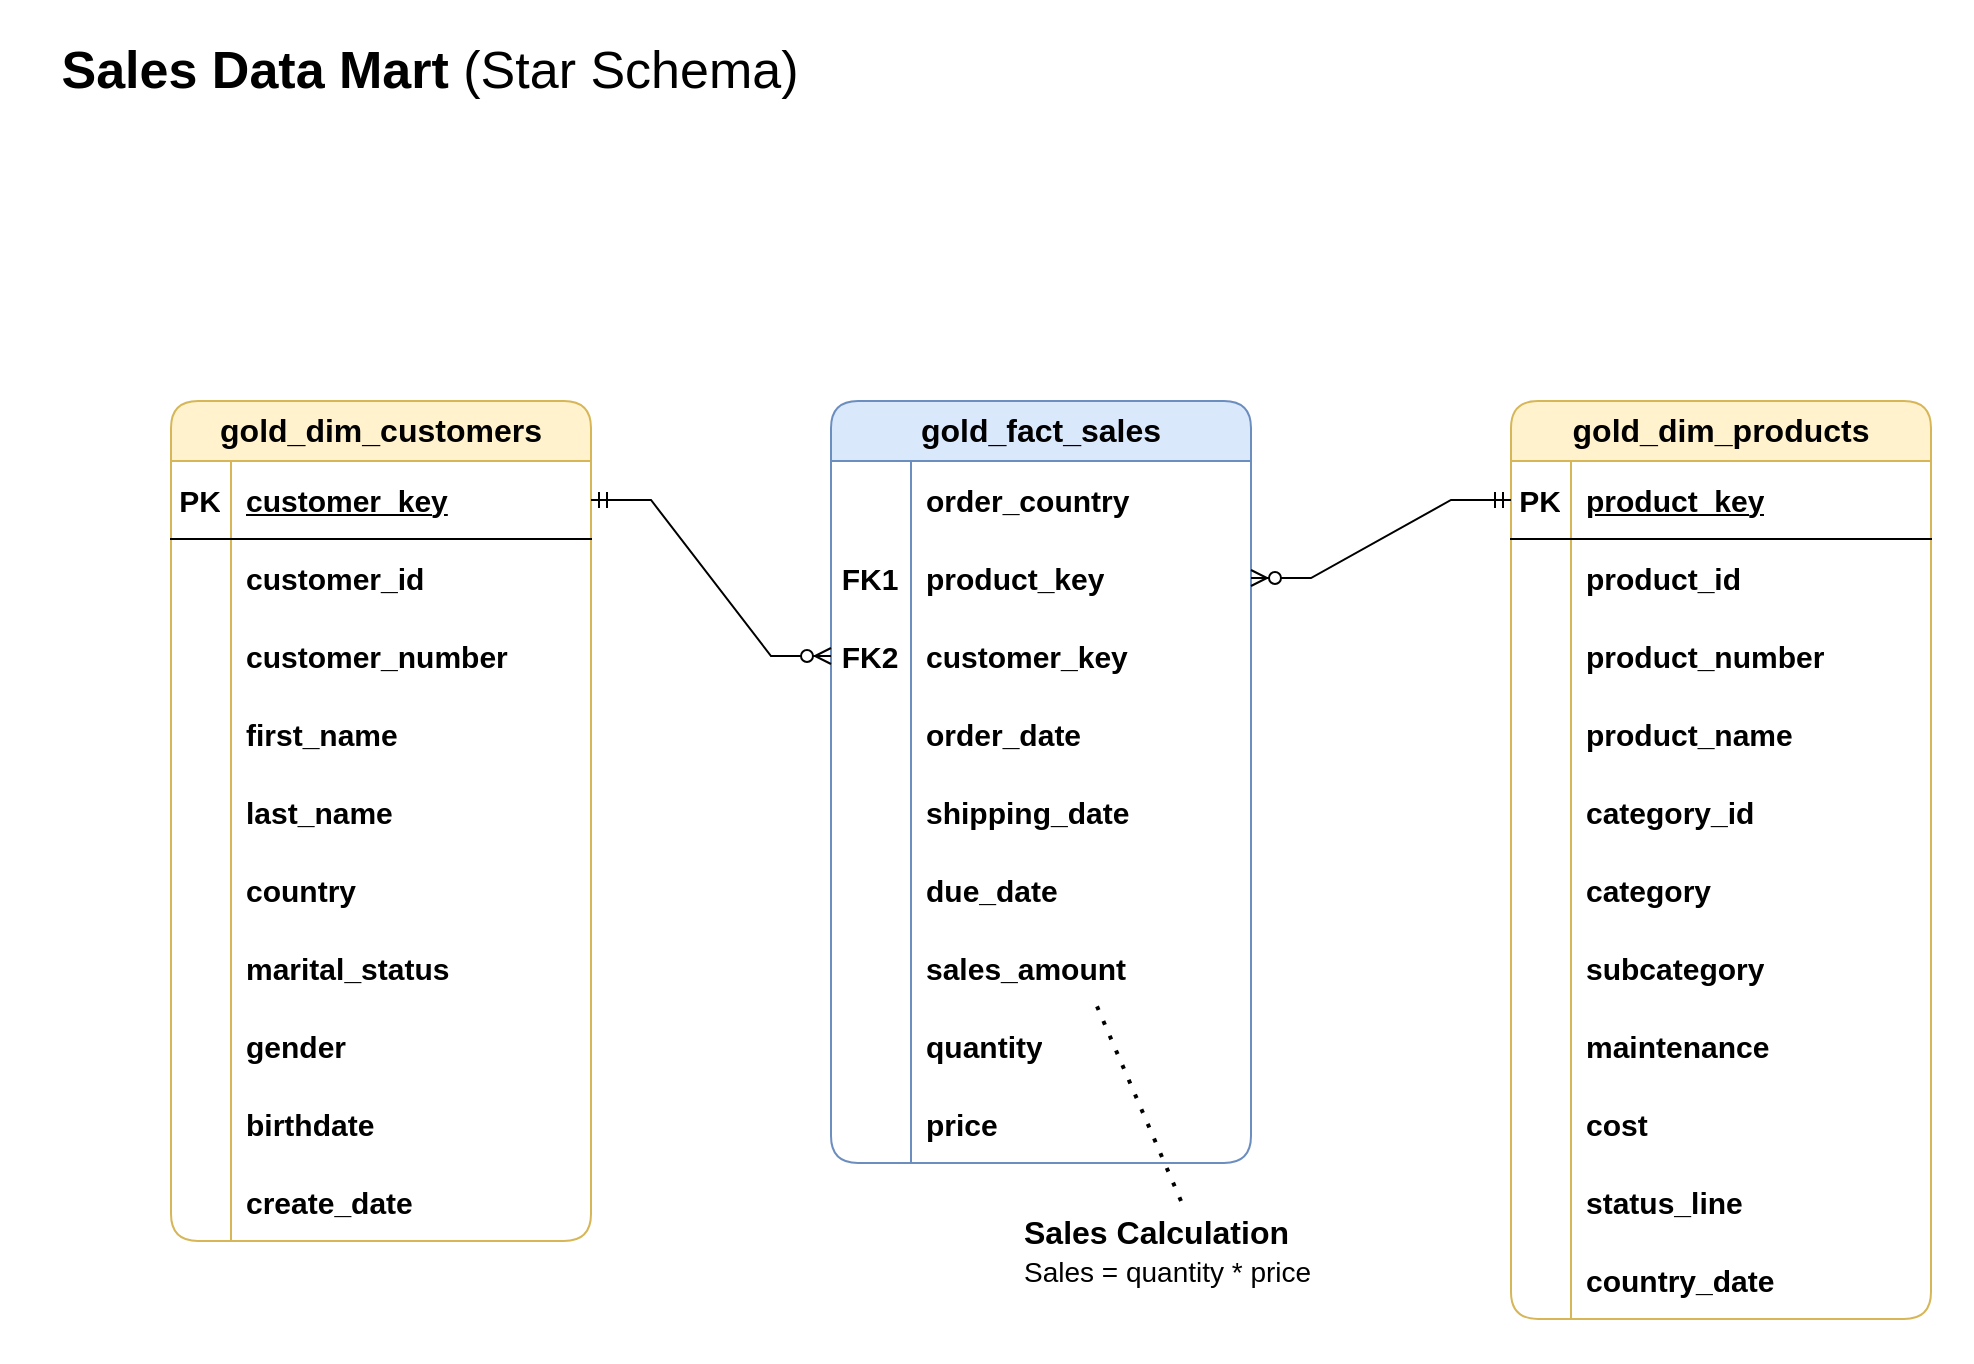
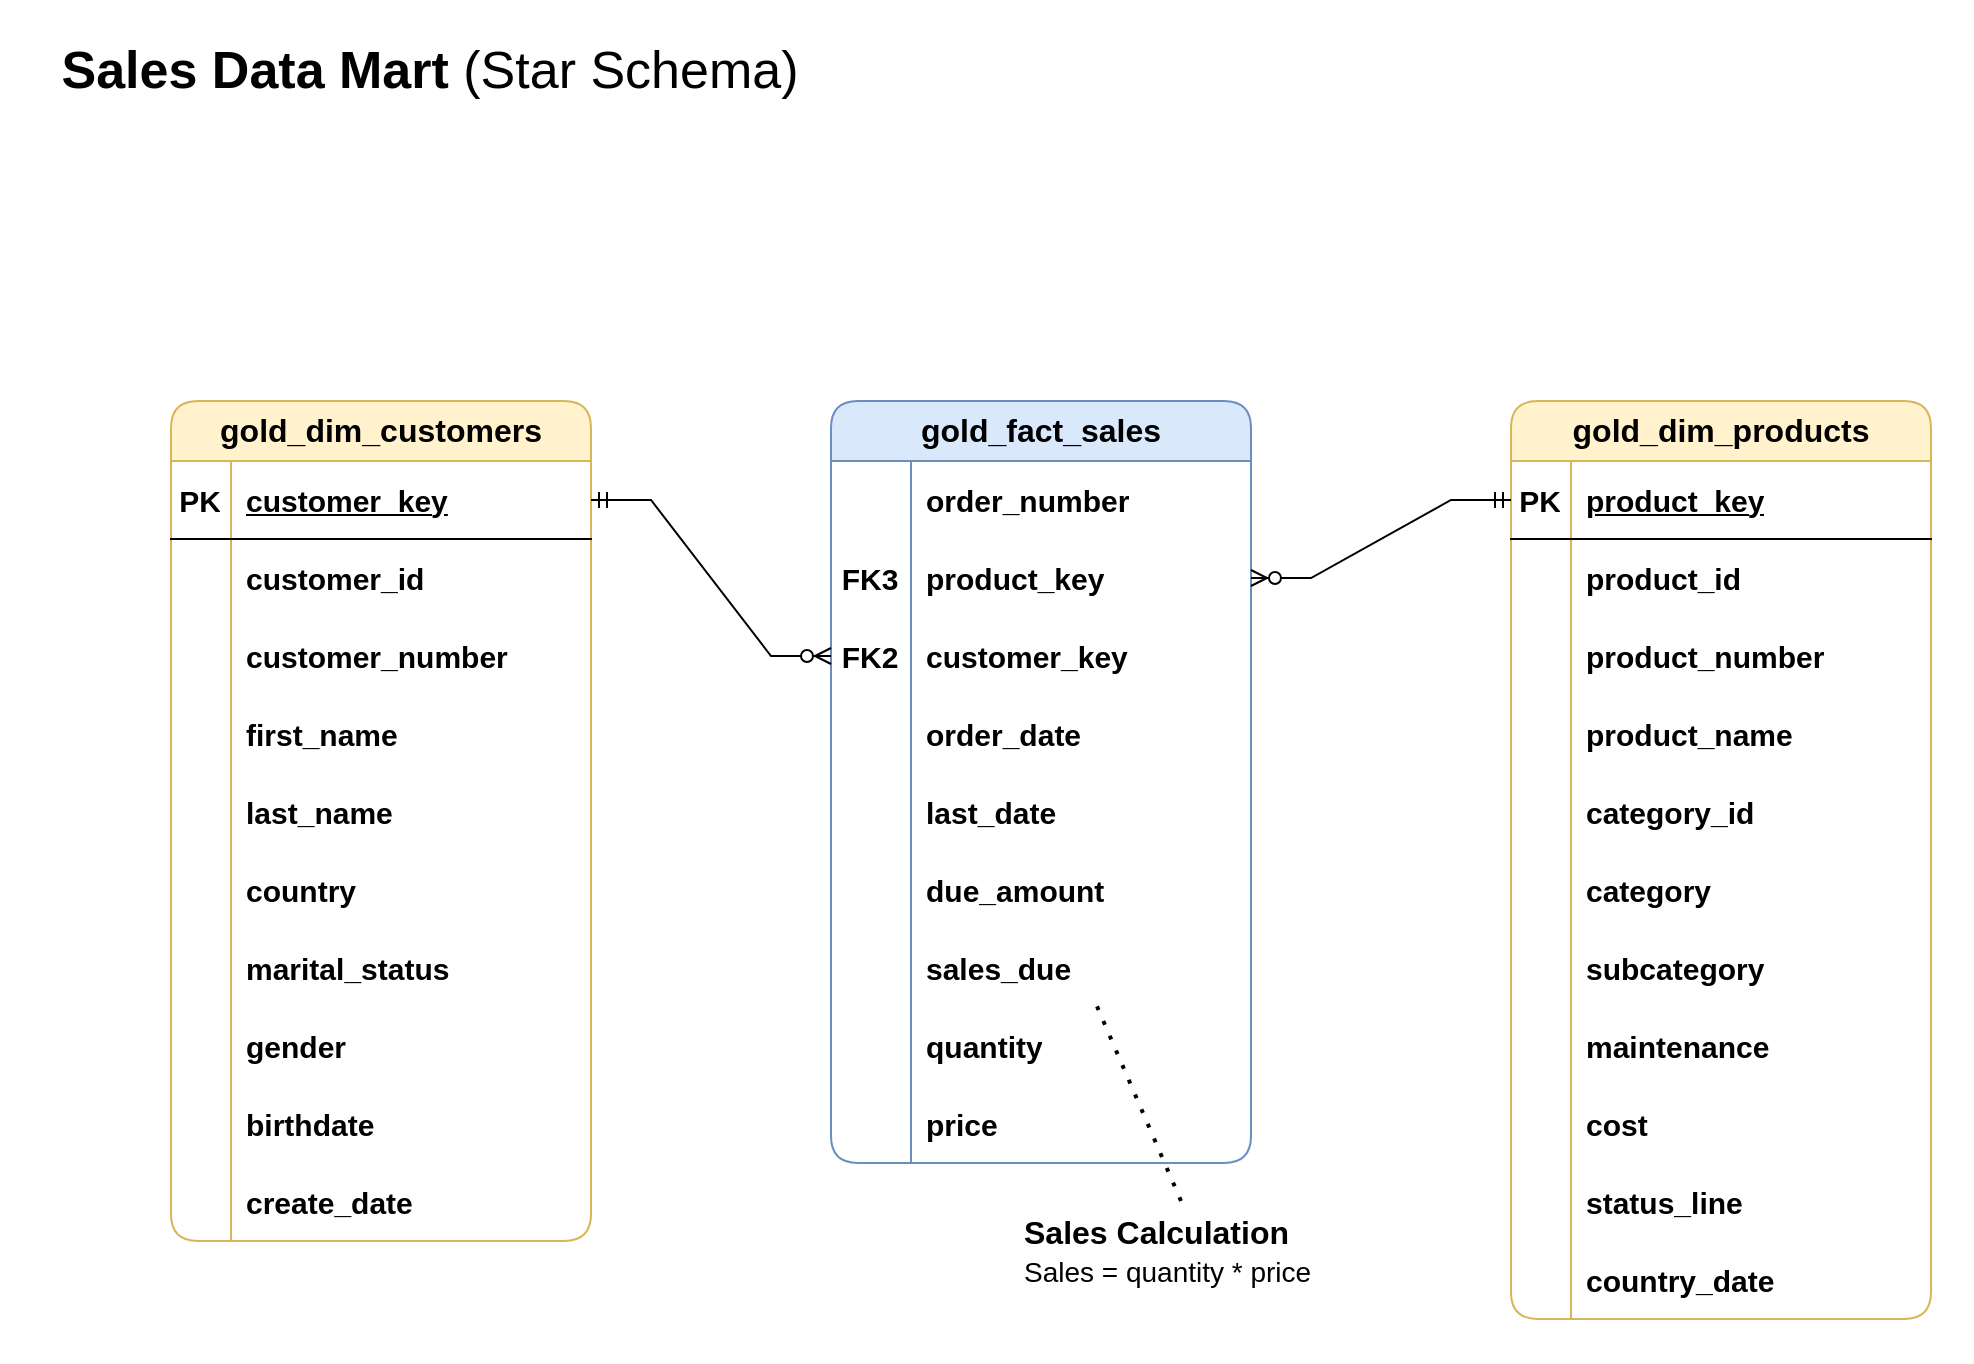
(1036, 501) -> (1028, 501)
(871, 579) -> (871, 579)
(1028, 813) -> (999, 813)
(994, 891) -> (1011, 891)
(1024, 969) -> (999, 969)
